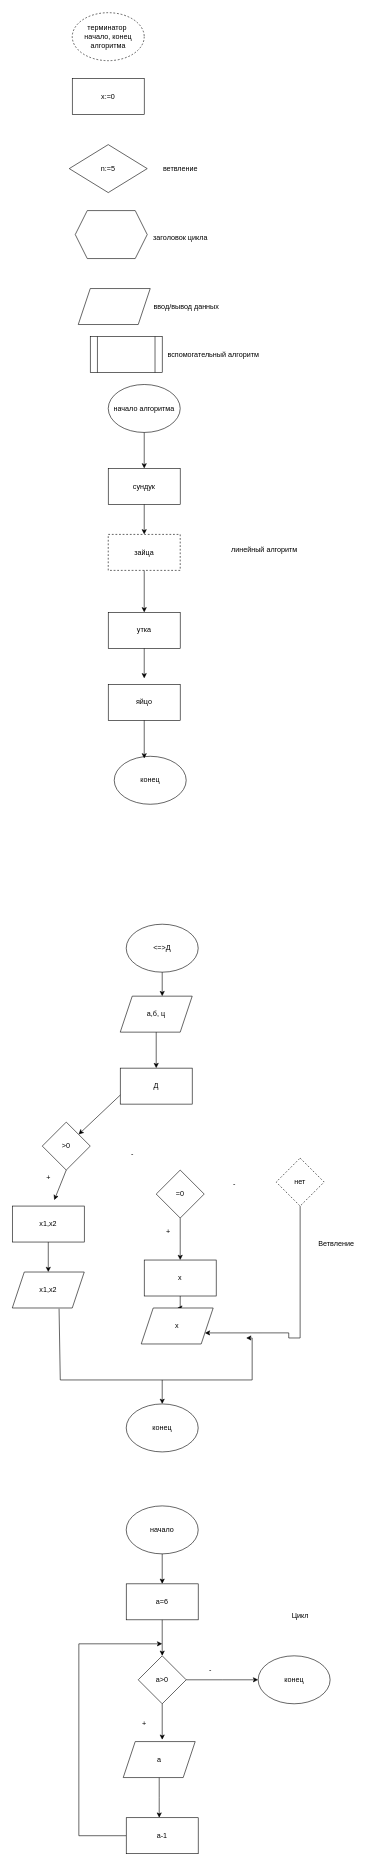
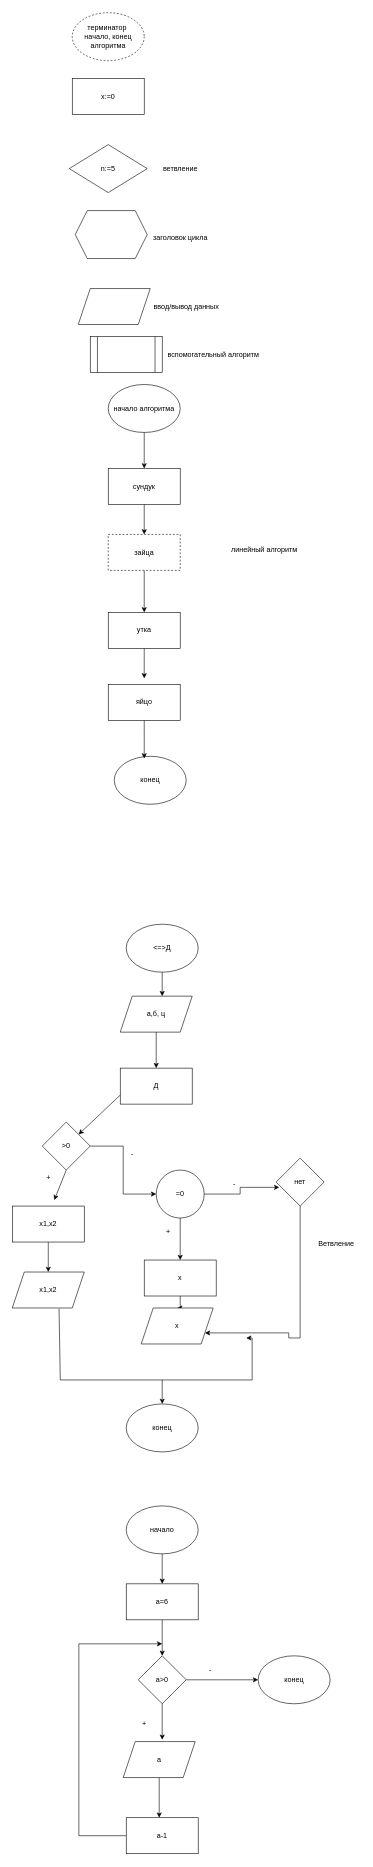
(300, 1182) -> (300, 1182)
none -> (257, 1188)
none -> (123, 1193)
(180, 1194) -> (180, 1194)
(300, 1616) -> none
